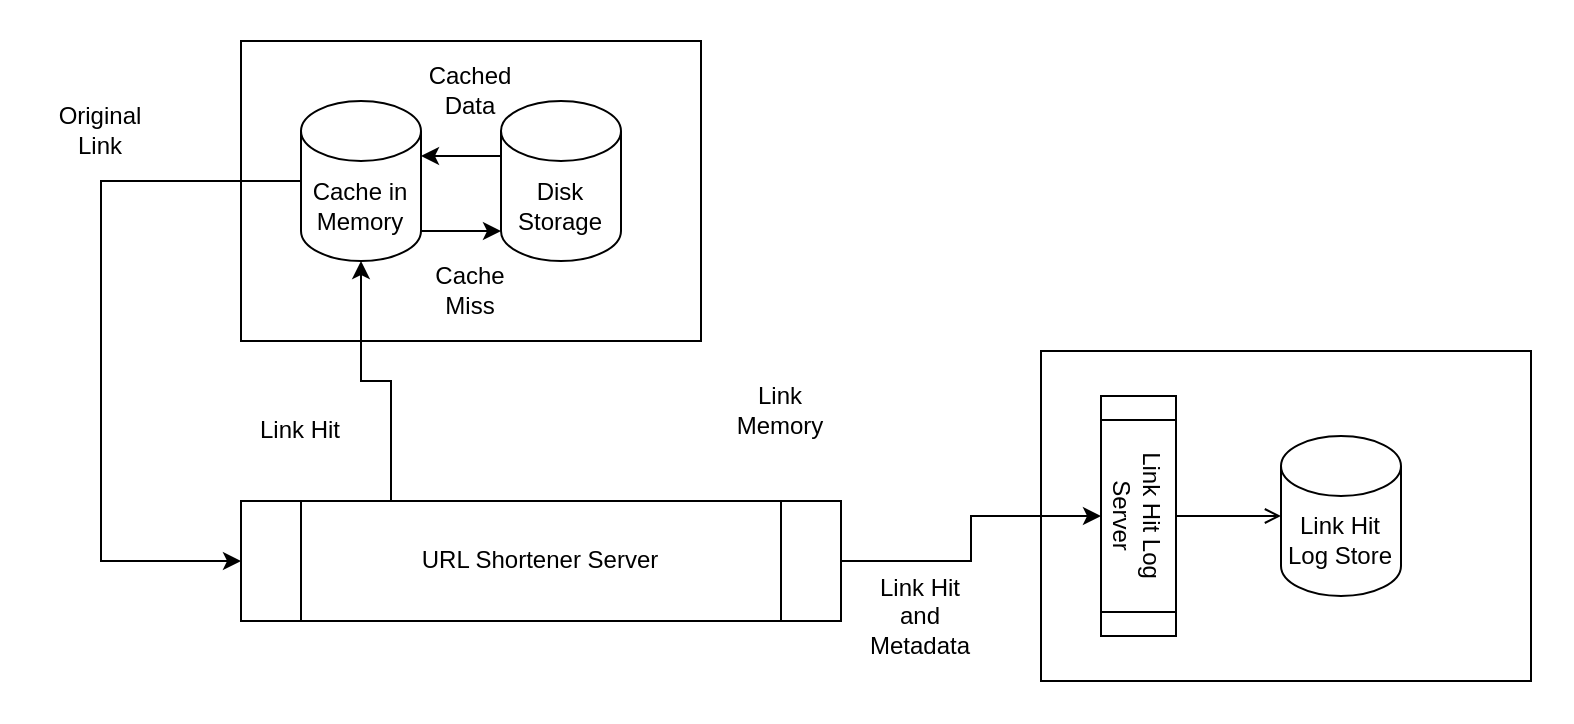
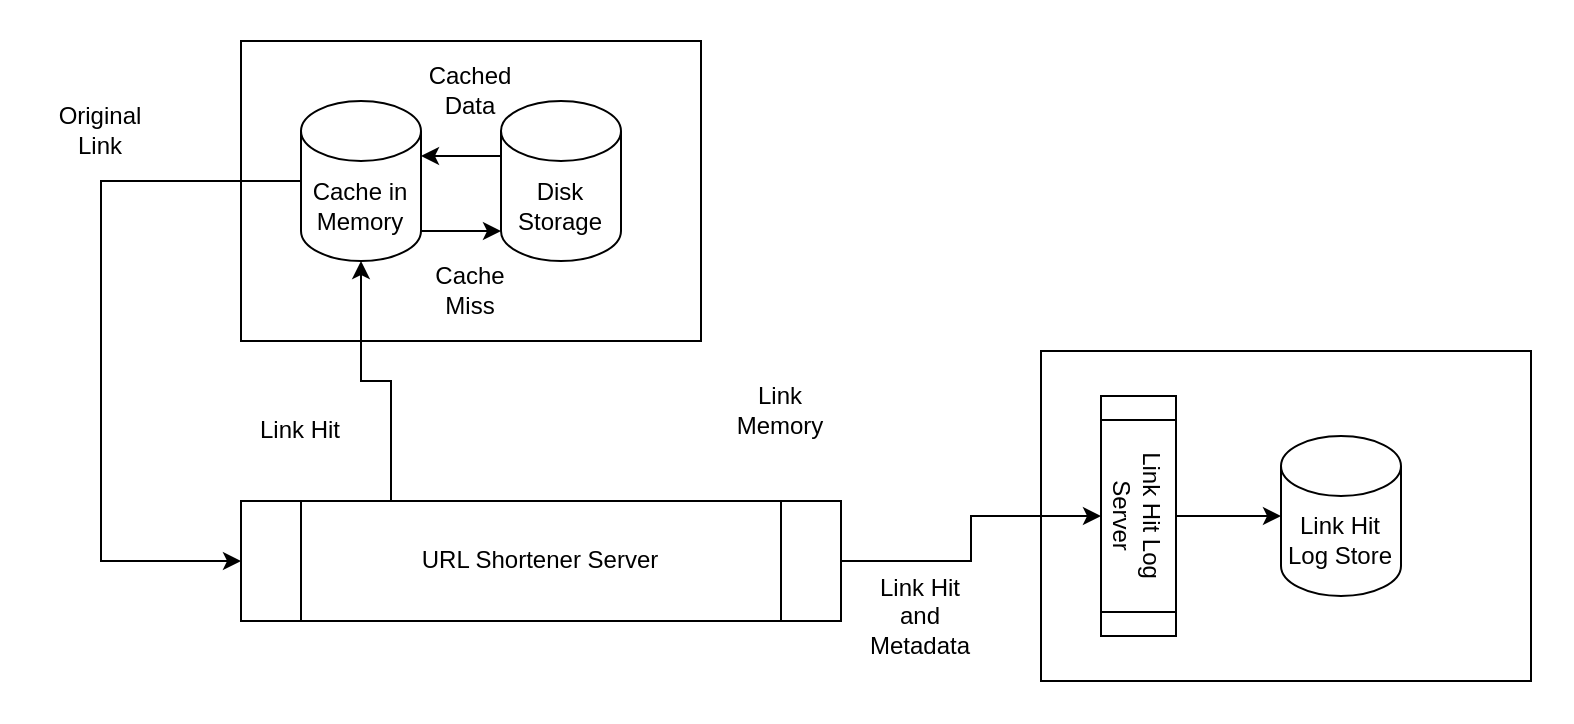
(1268, 516) -> (1266, 516)
